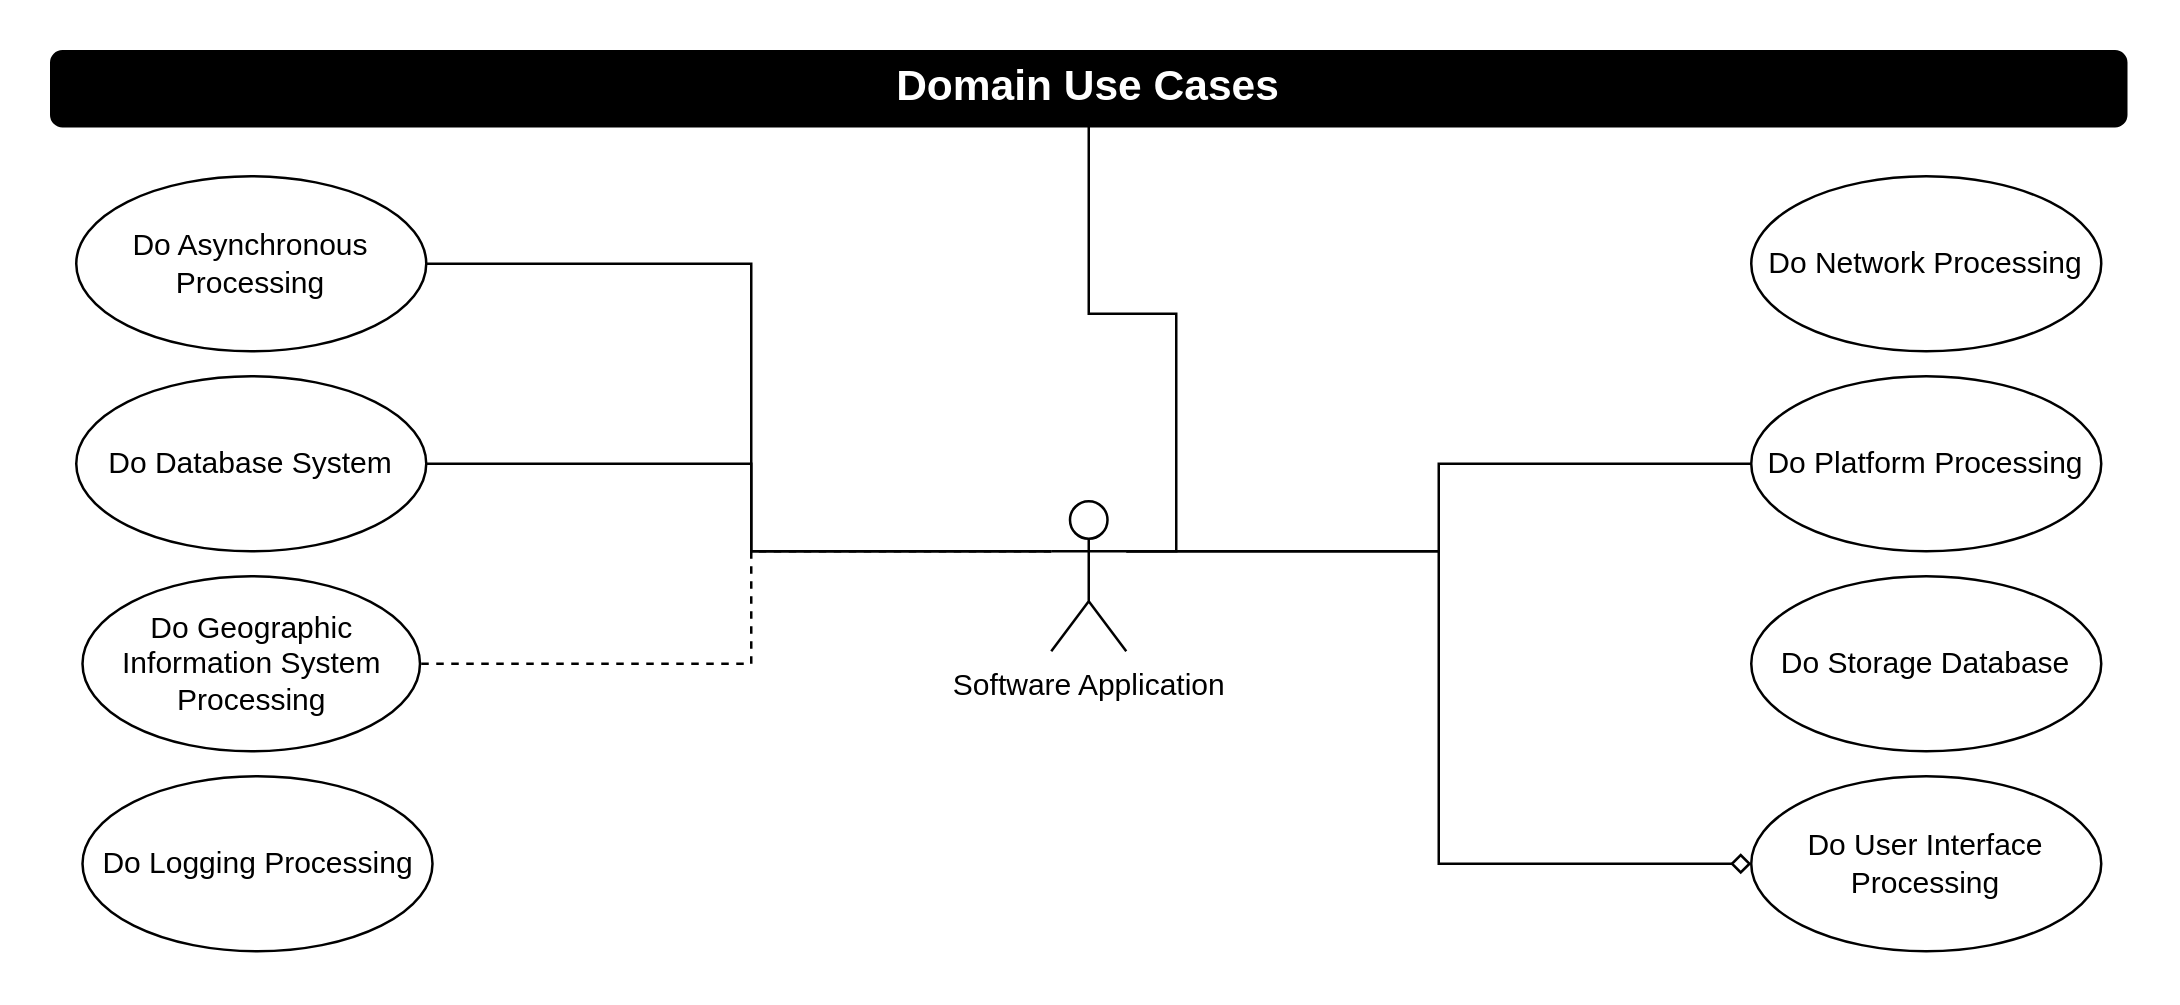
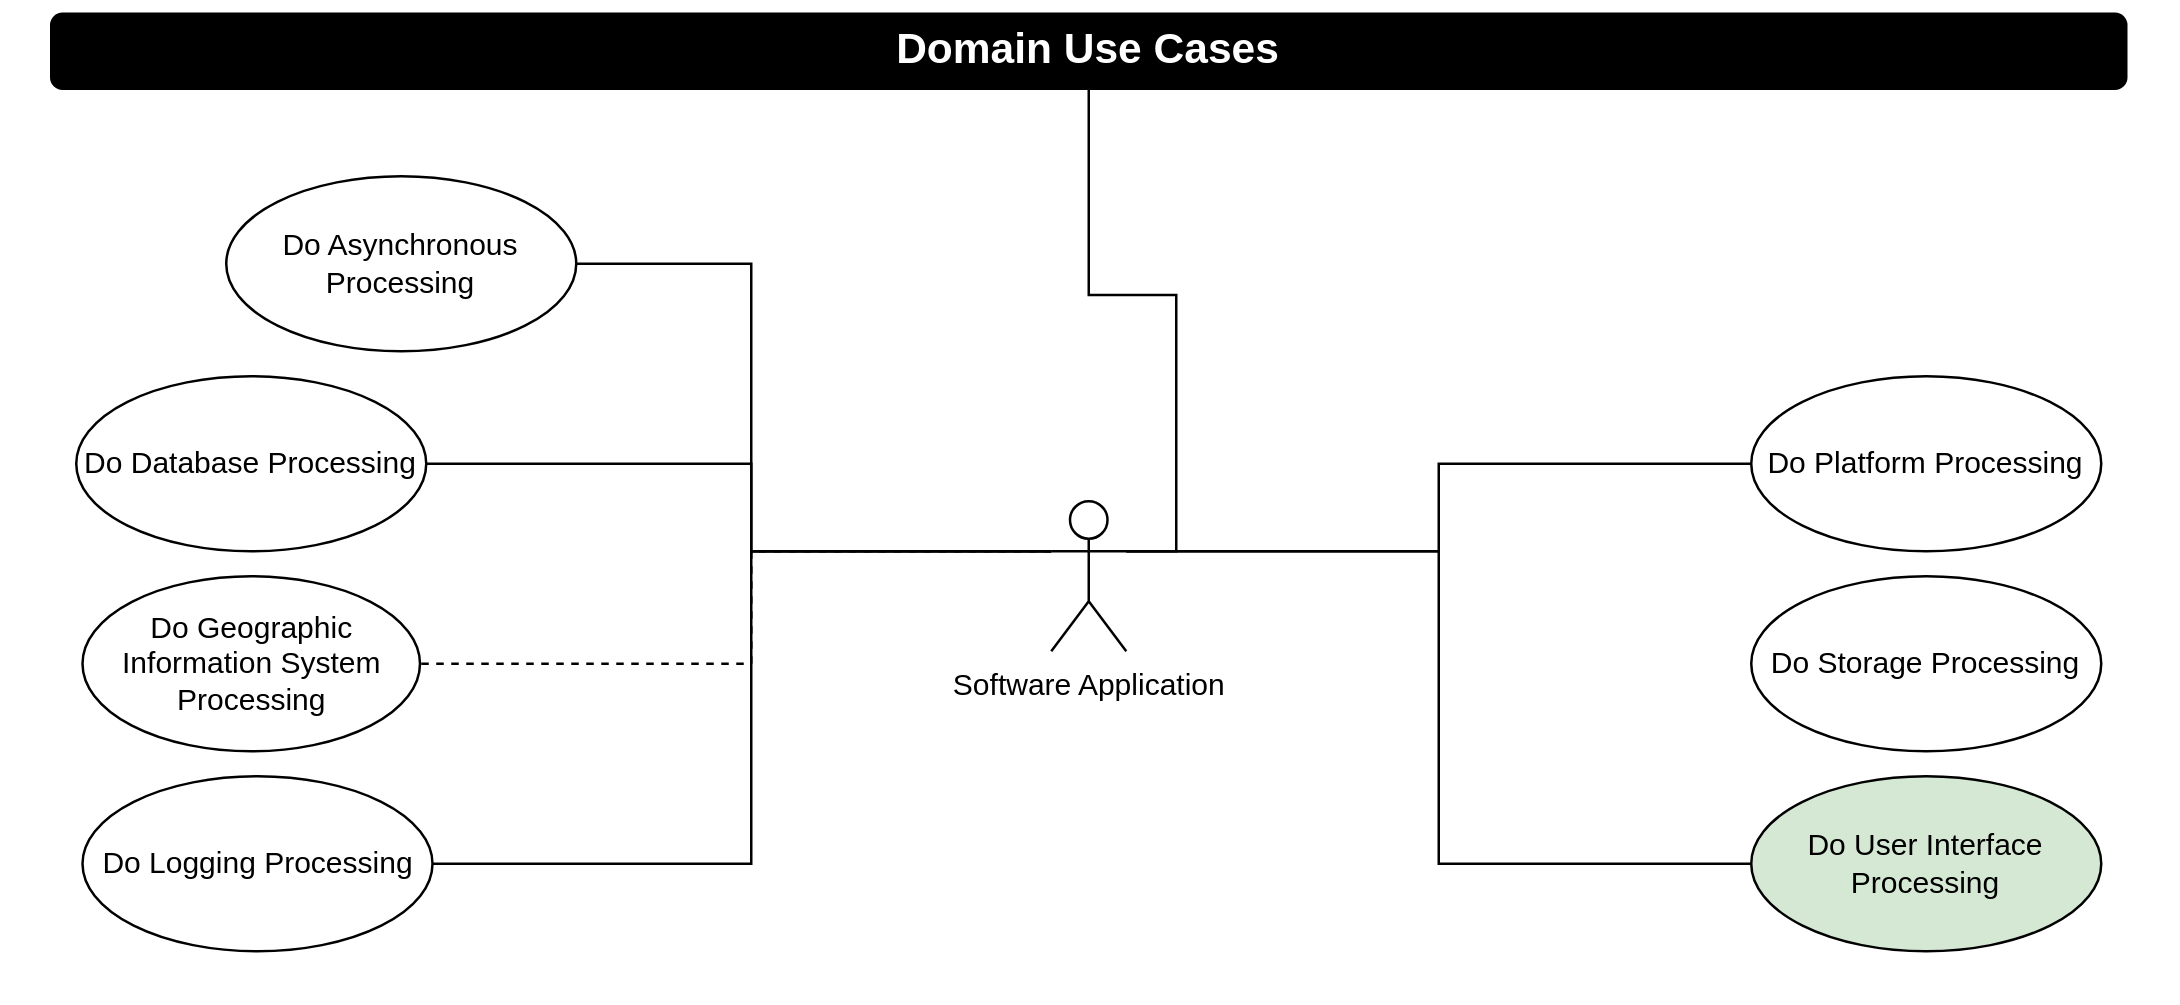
(1089, 89) -> (1089, 51)
(251, 264) -> (401, 264)
(1926, 264) -> none
(251, 464) -> (251, 464)
(1926, 664) -> (1926, 664)
none -> (690, 864)
(1731, 864) -> (1740, 864)
(1926, 864) -> (1926, 864)
